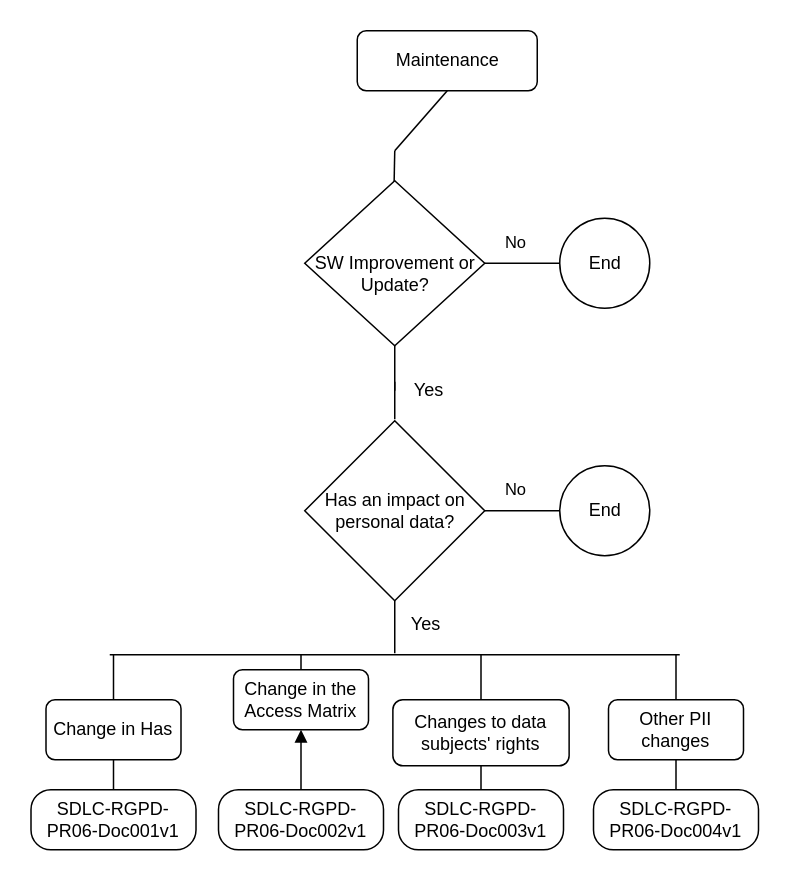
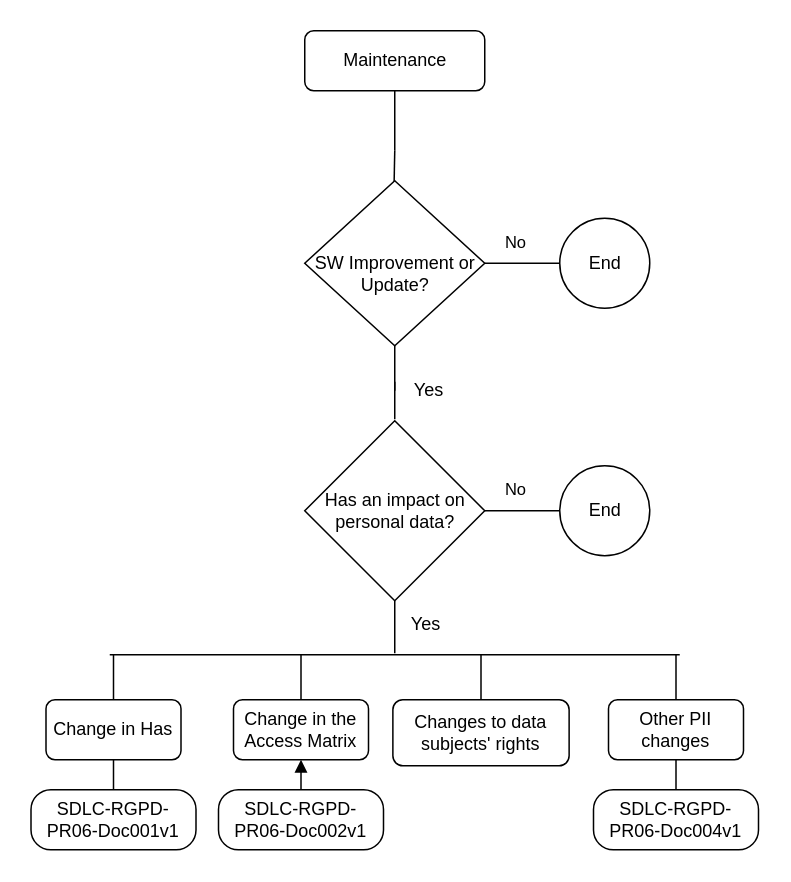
(447, 61) -> (395, 61)
(301, 700) -> (301, 730)
(481, 778) -> none
(481, 820) -> none
